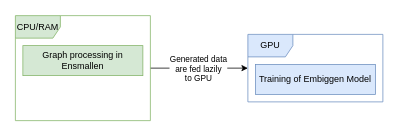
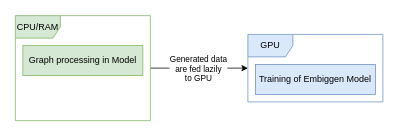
(83, 60) -> (83, 60)
